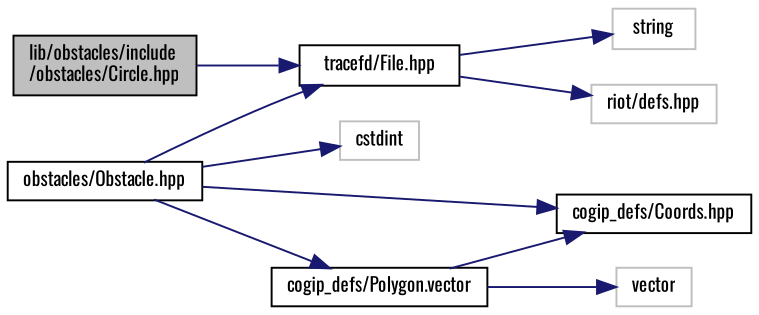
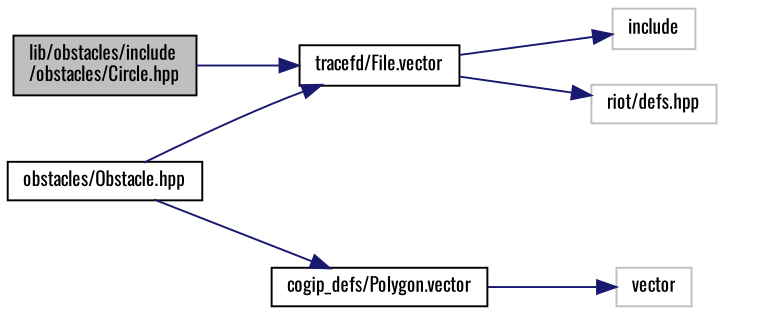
(654, 29) -> (654, 29)
(379, 65) -> (379, 65)
(379, 141) -> none
(654, 214) -> none
